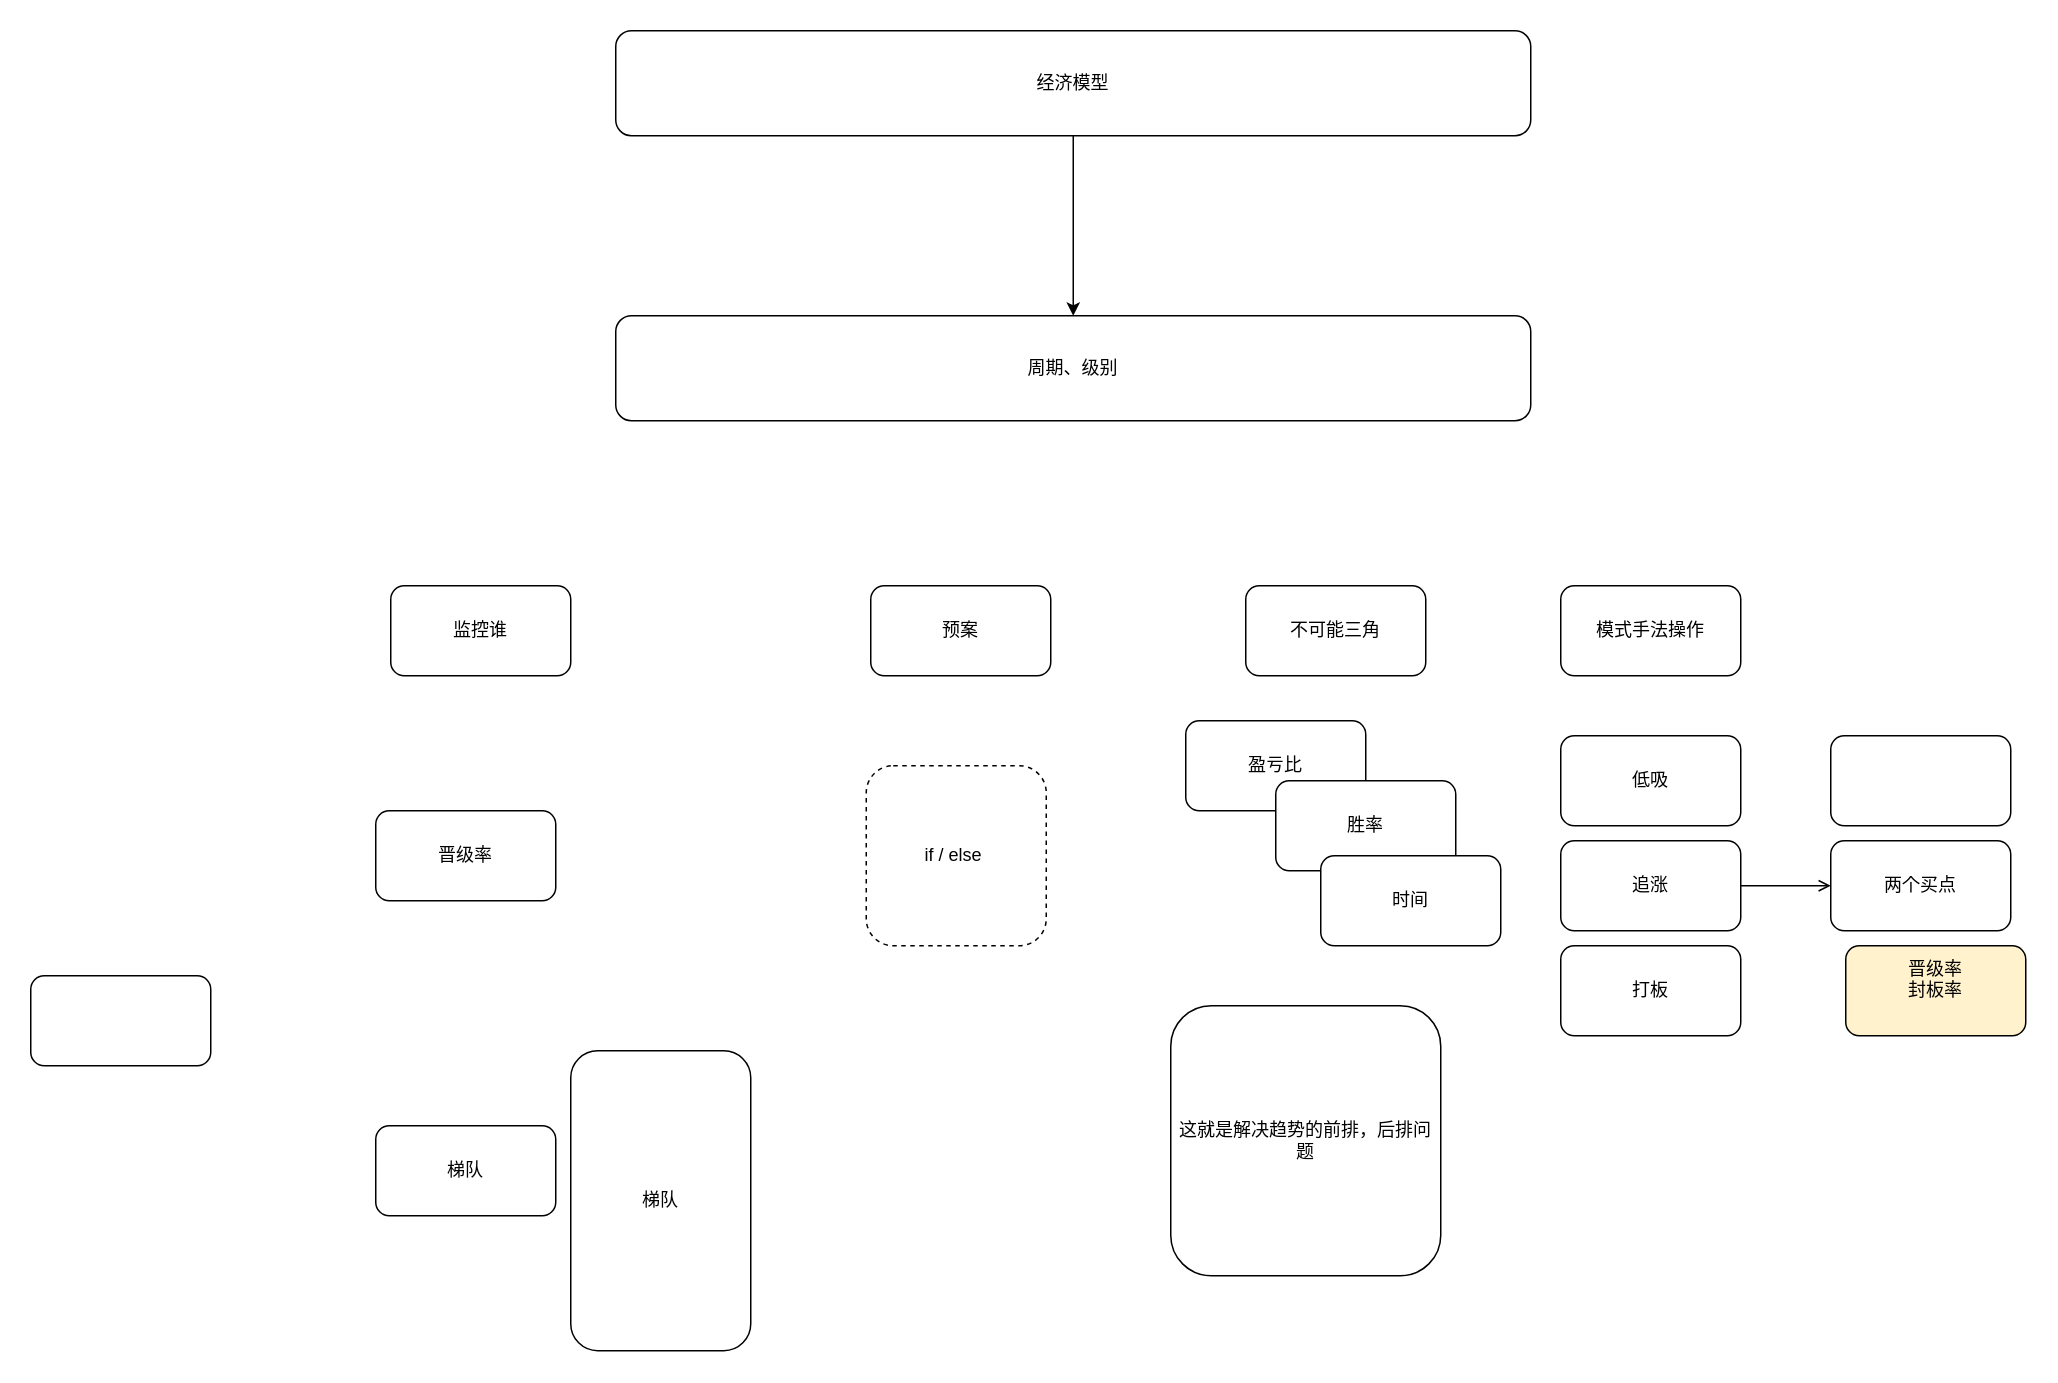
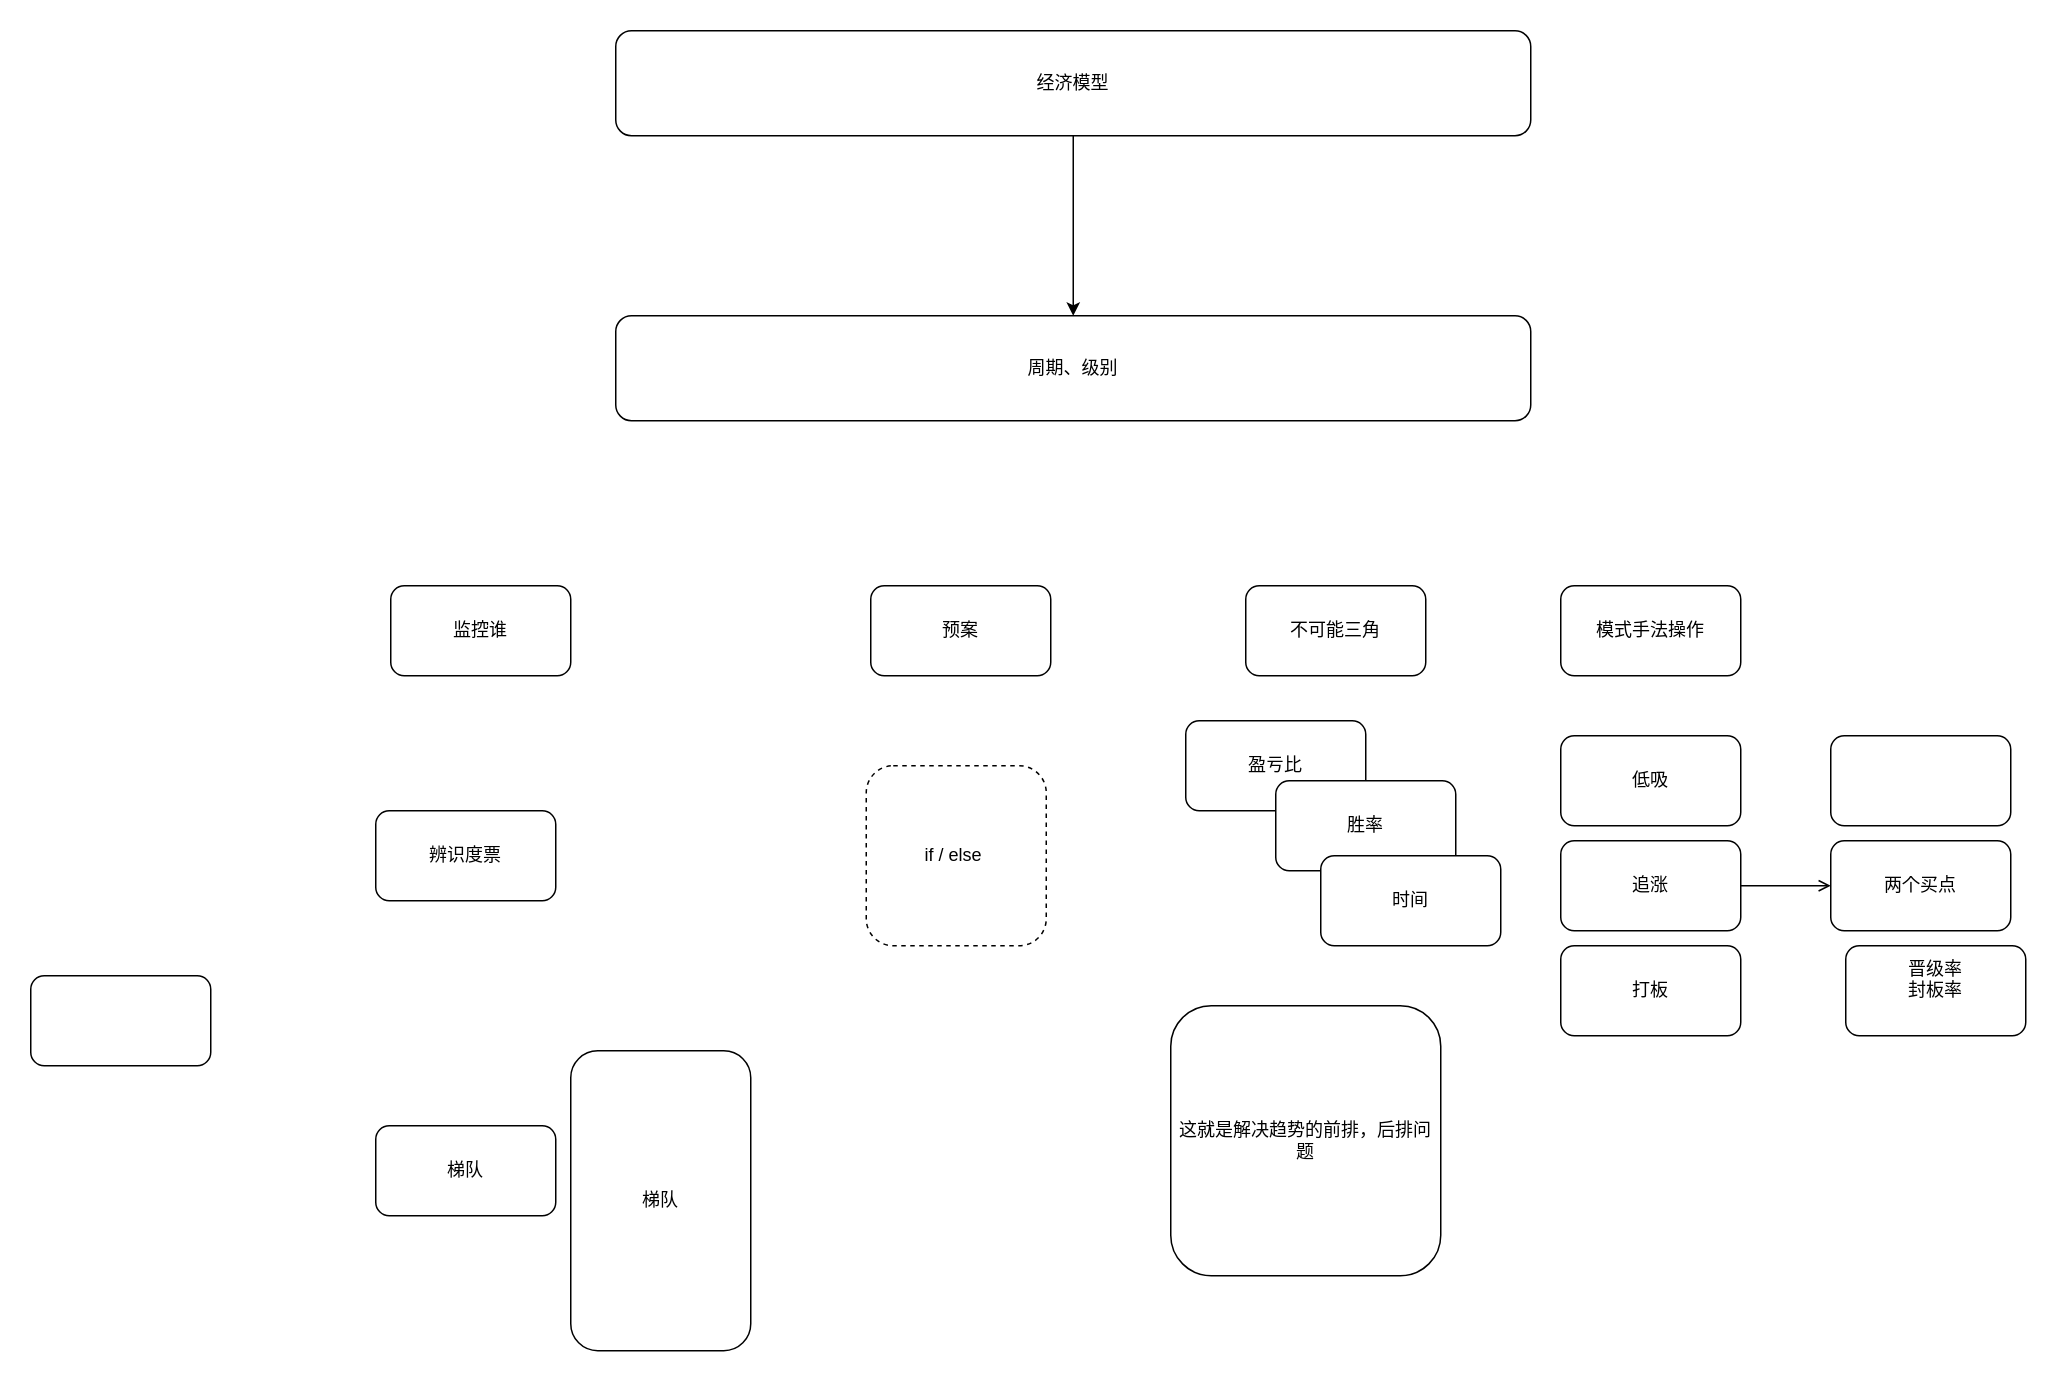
(466, 856) -> (466, 856)
(1936, 991) -> (1936, 991)
